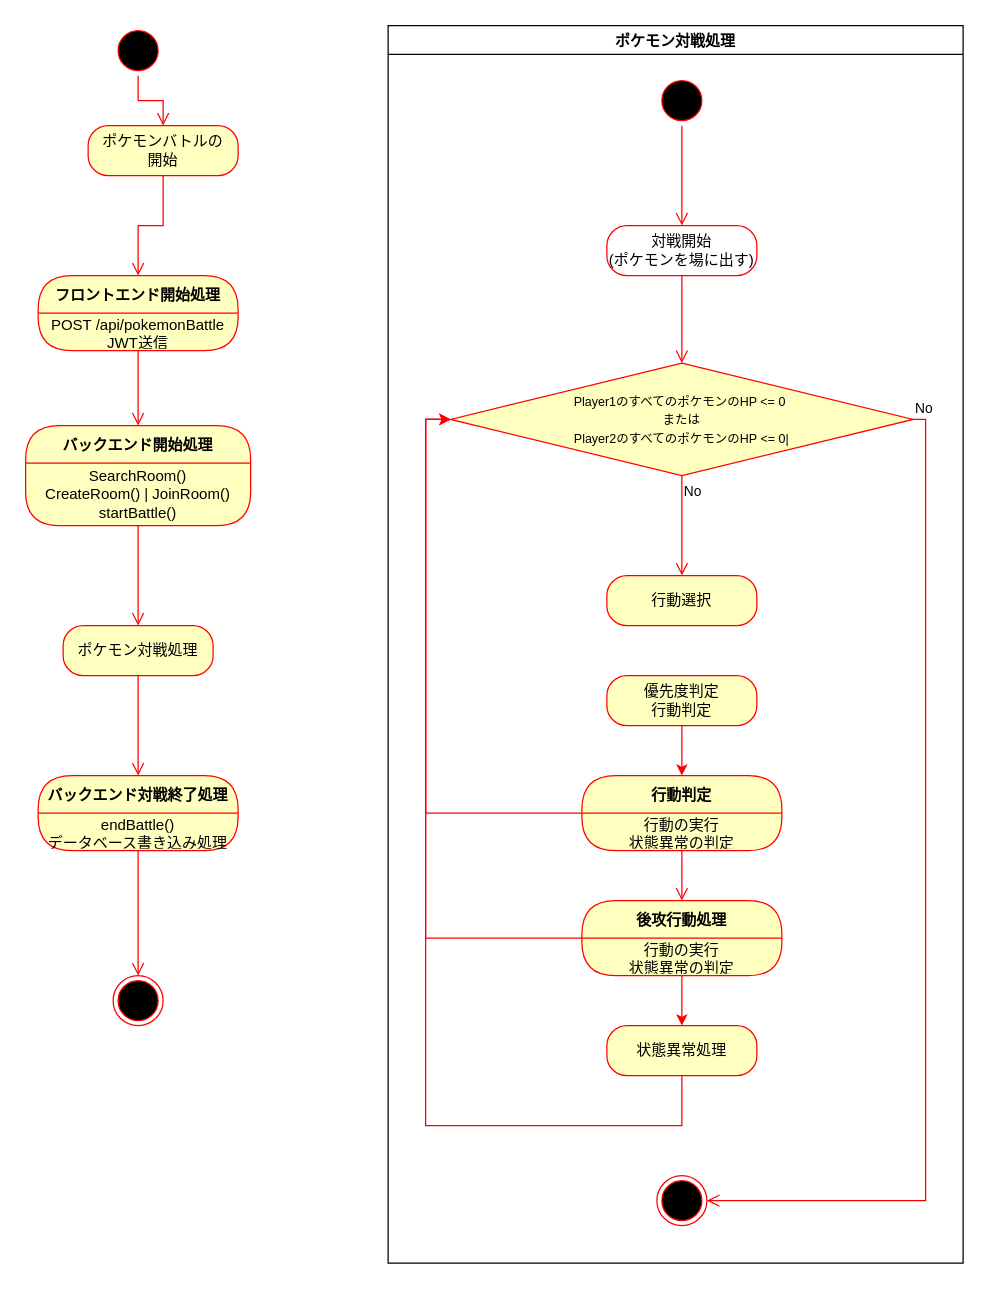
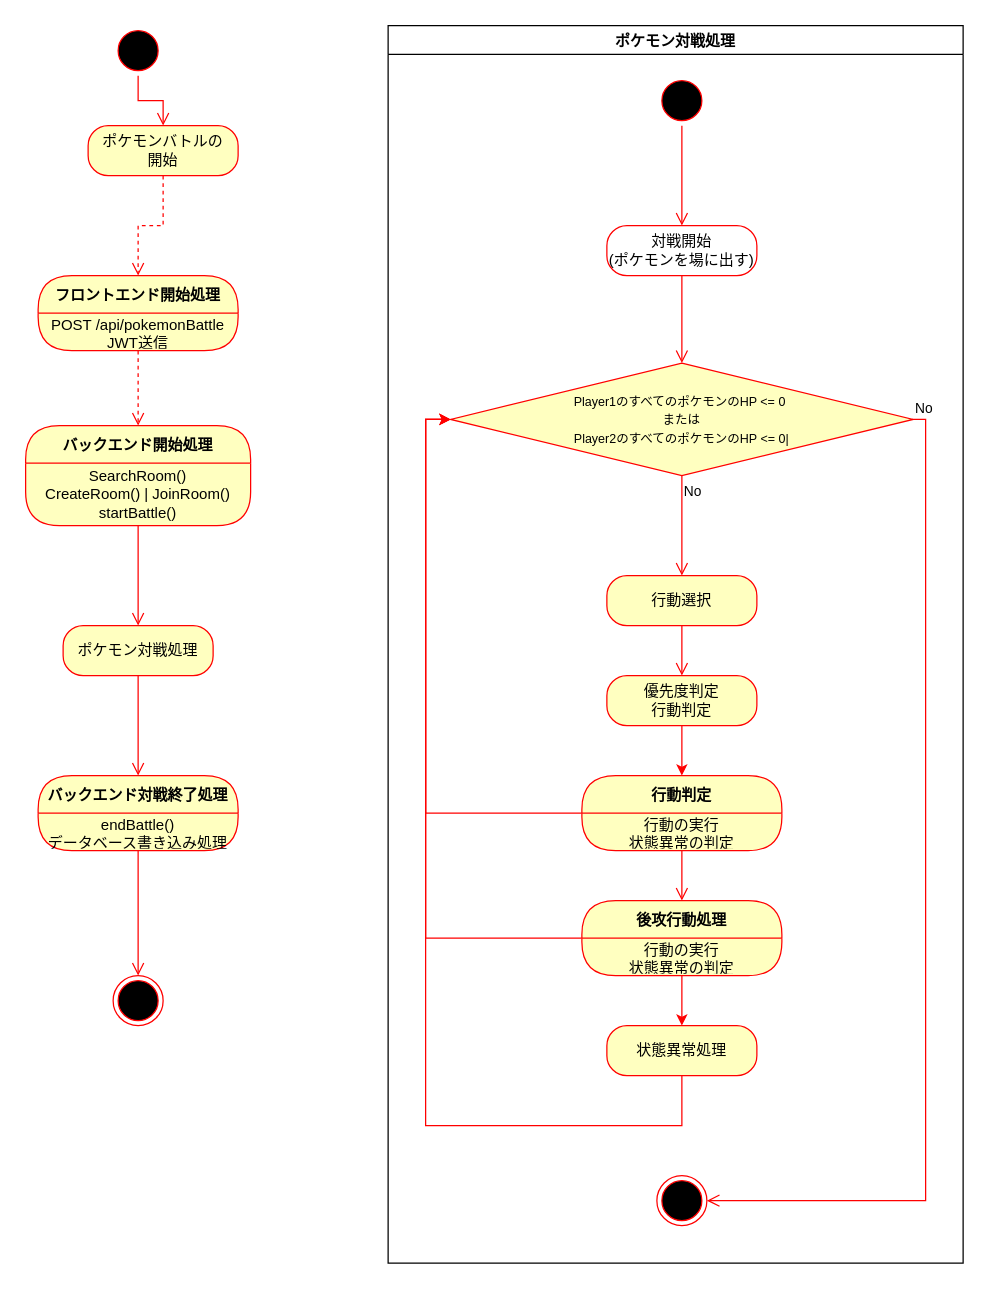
(152, 226) -> (152, 226)
(138, 386) -> (138, 386)
none -> (682, 649)
